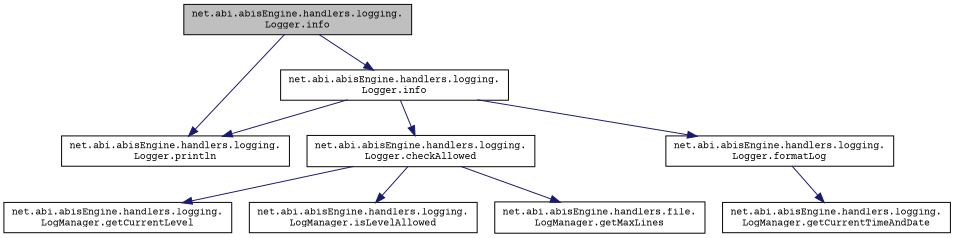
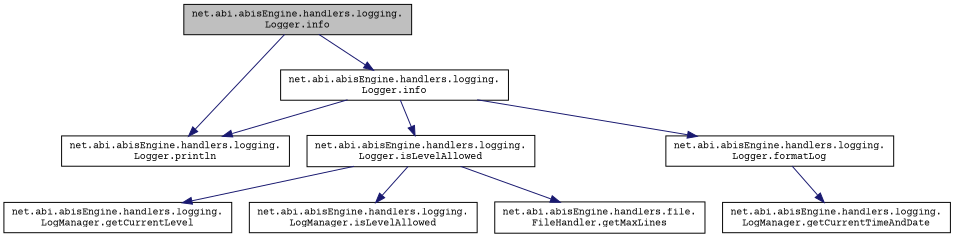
(421, 151) -> (421, 151)
(600, 218) -> (600, 218)
